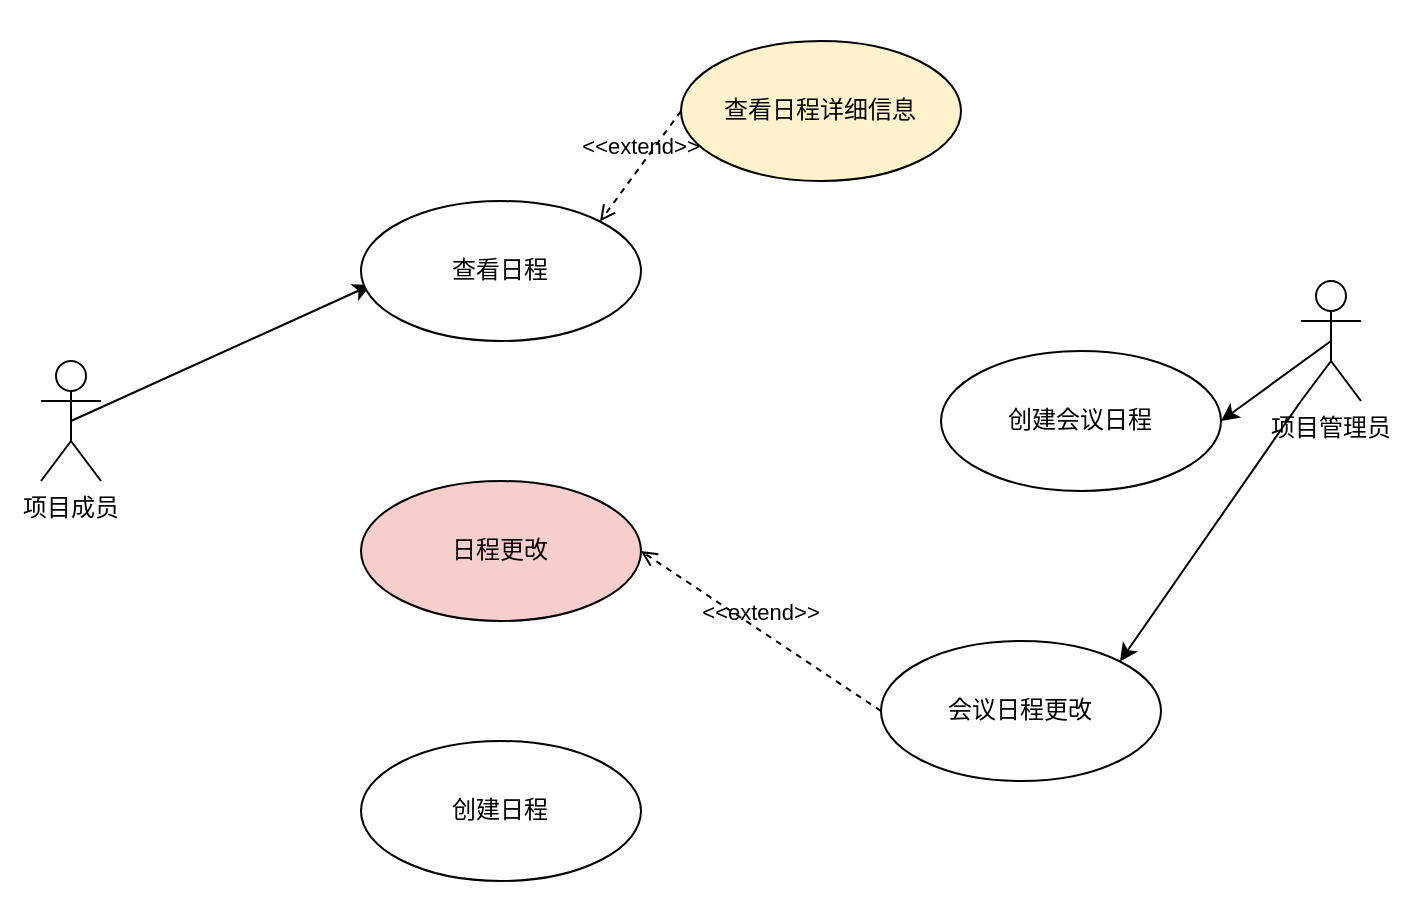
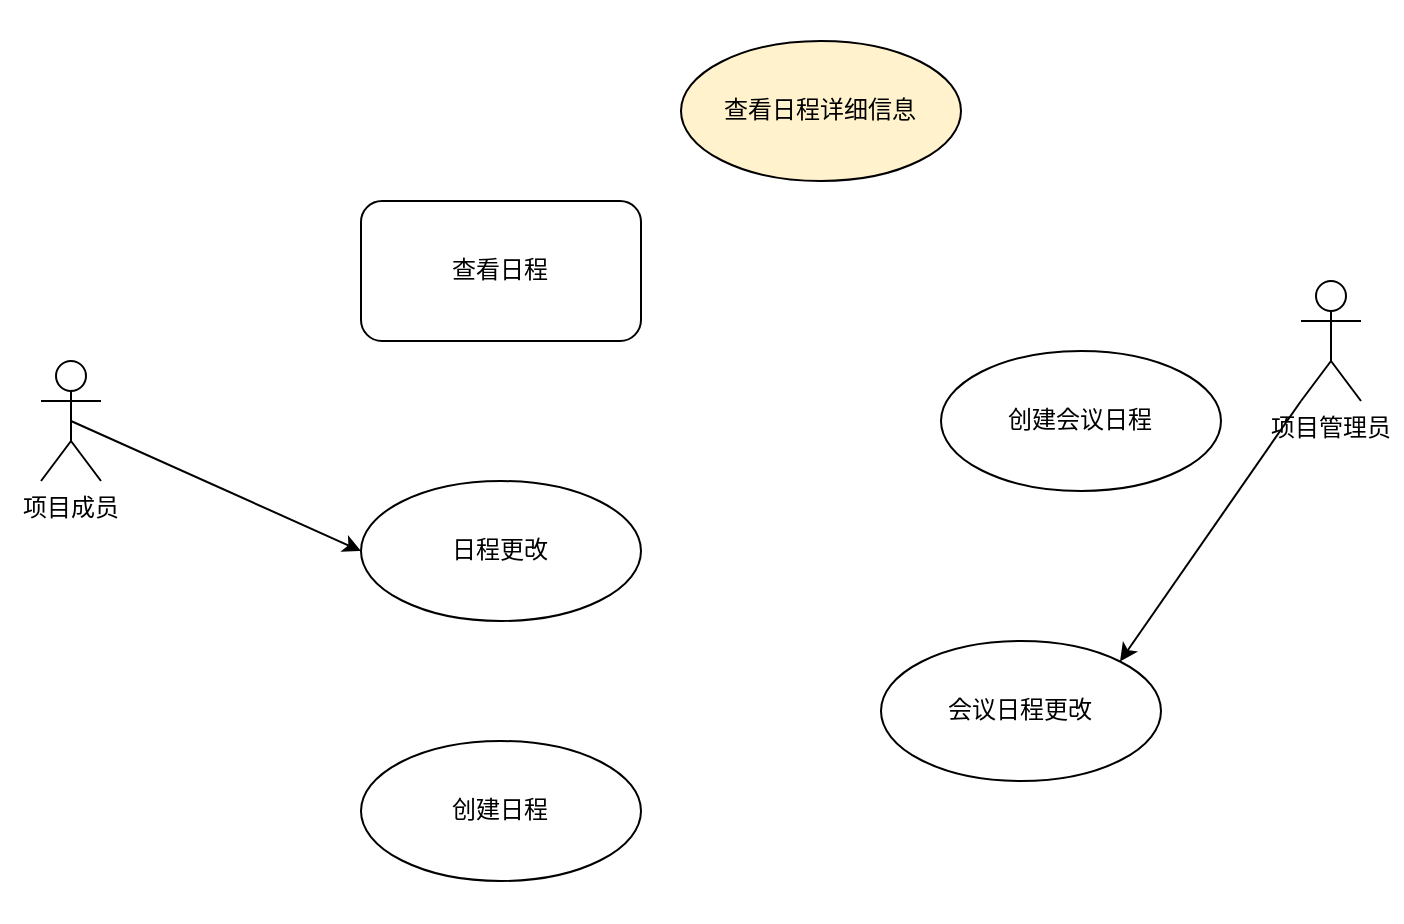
(642, 164) -> none
(501, 271) -> (501, 271)
(229, 349) -> none
(1279, 379) -> none
none -> (212, 484)
(501, 551) -> (501, 551)
(764, 633) -> none
